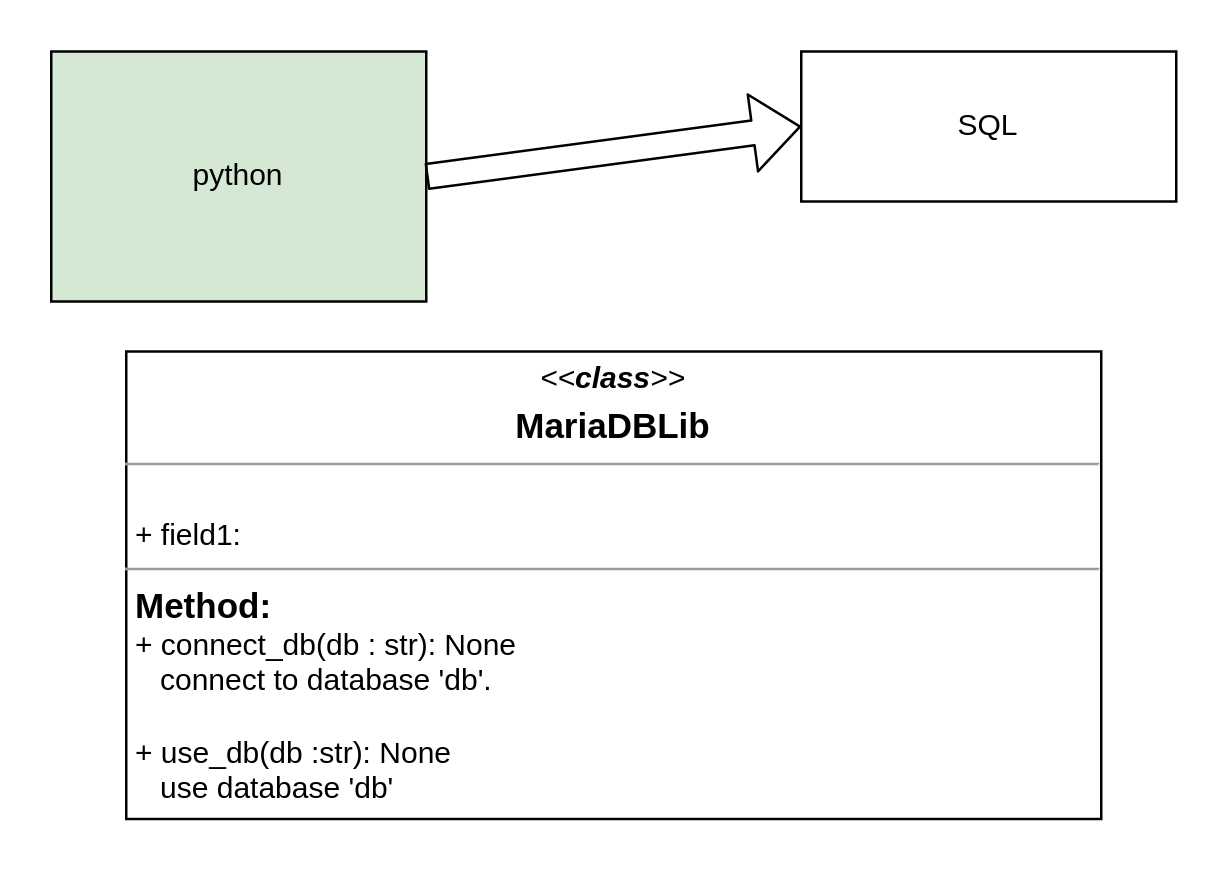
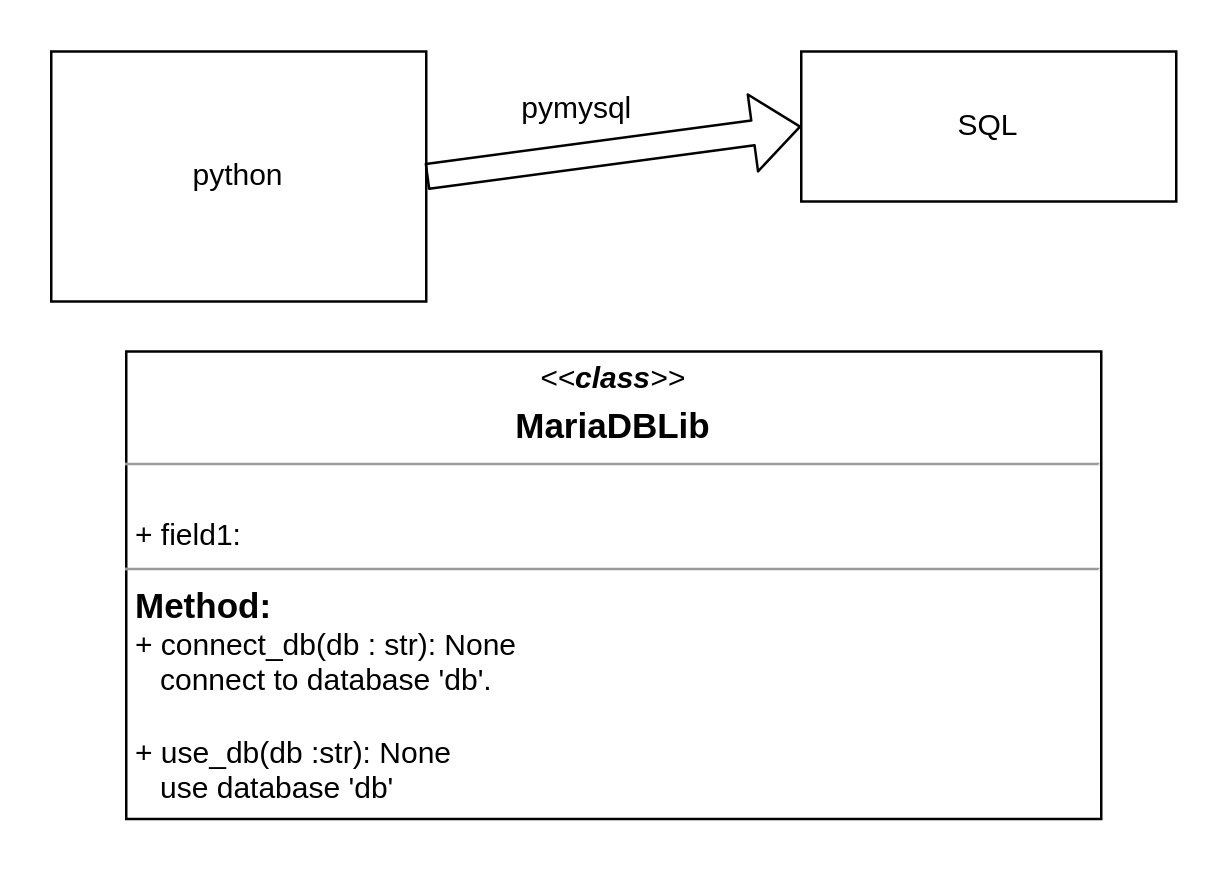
none -> (576, 109)
(239, 176) -> (239, 176)
